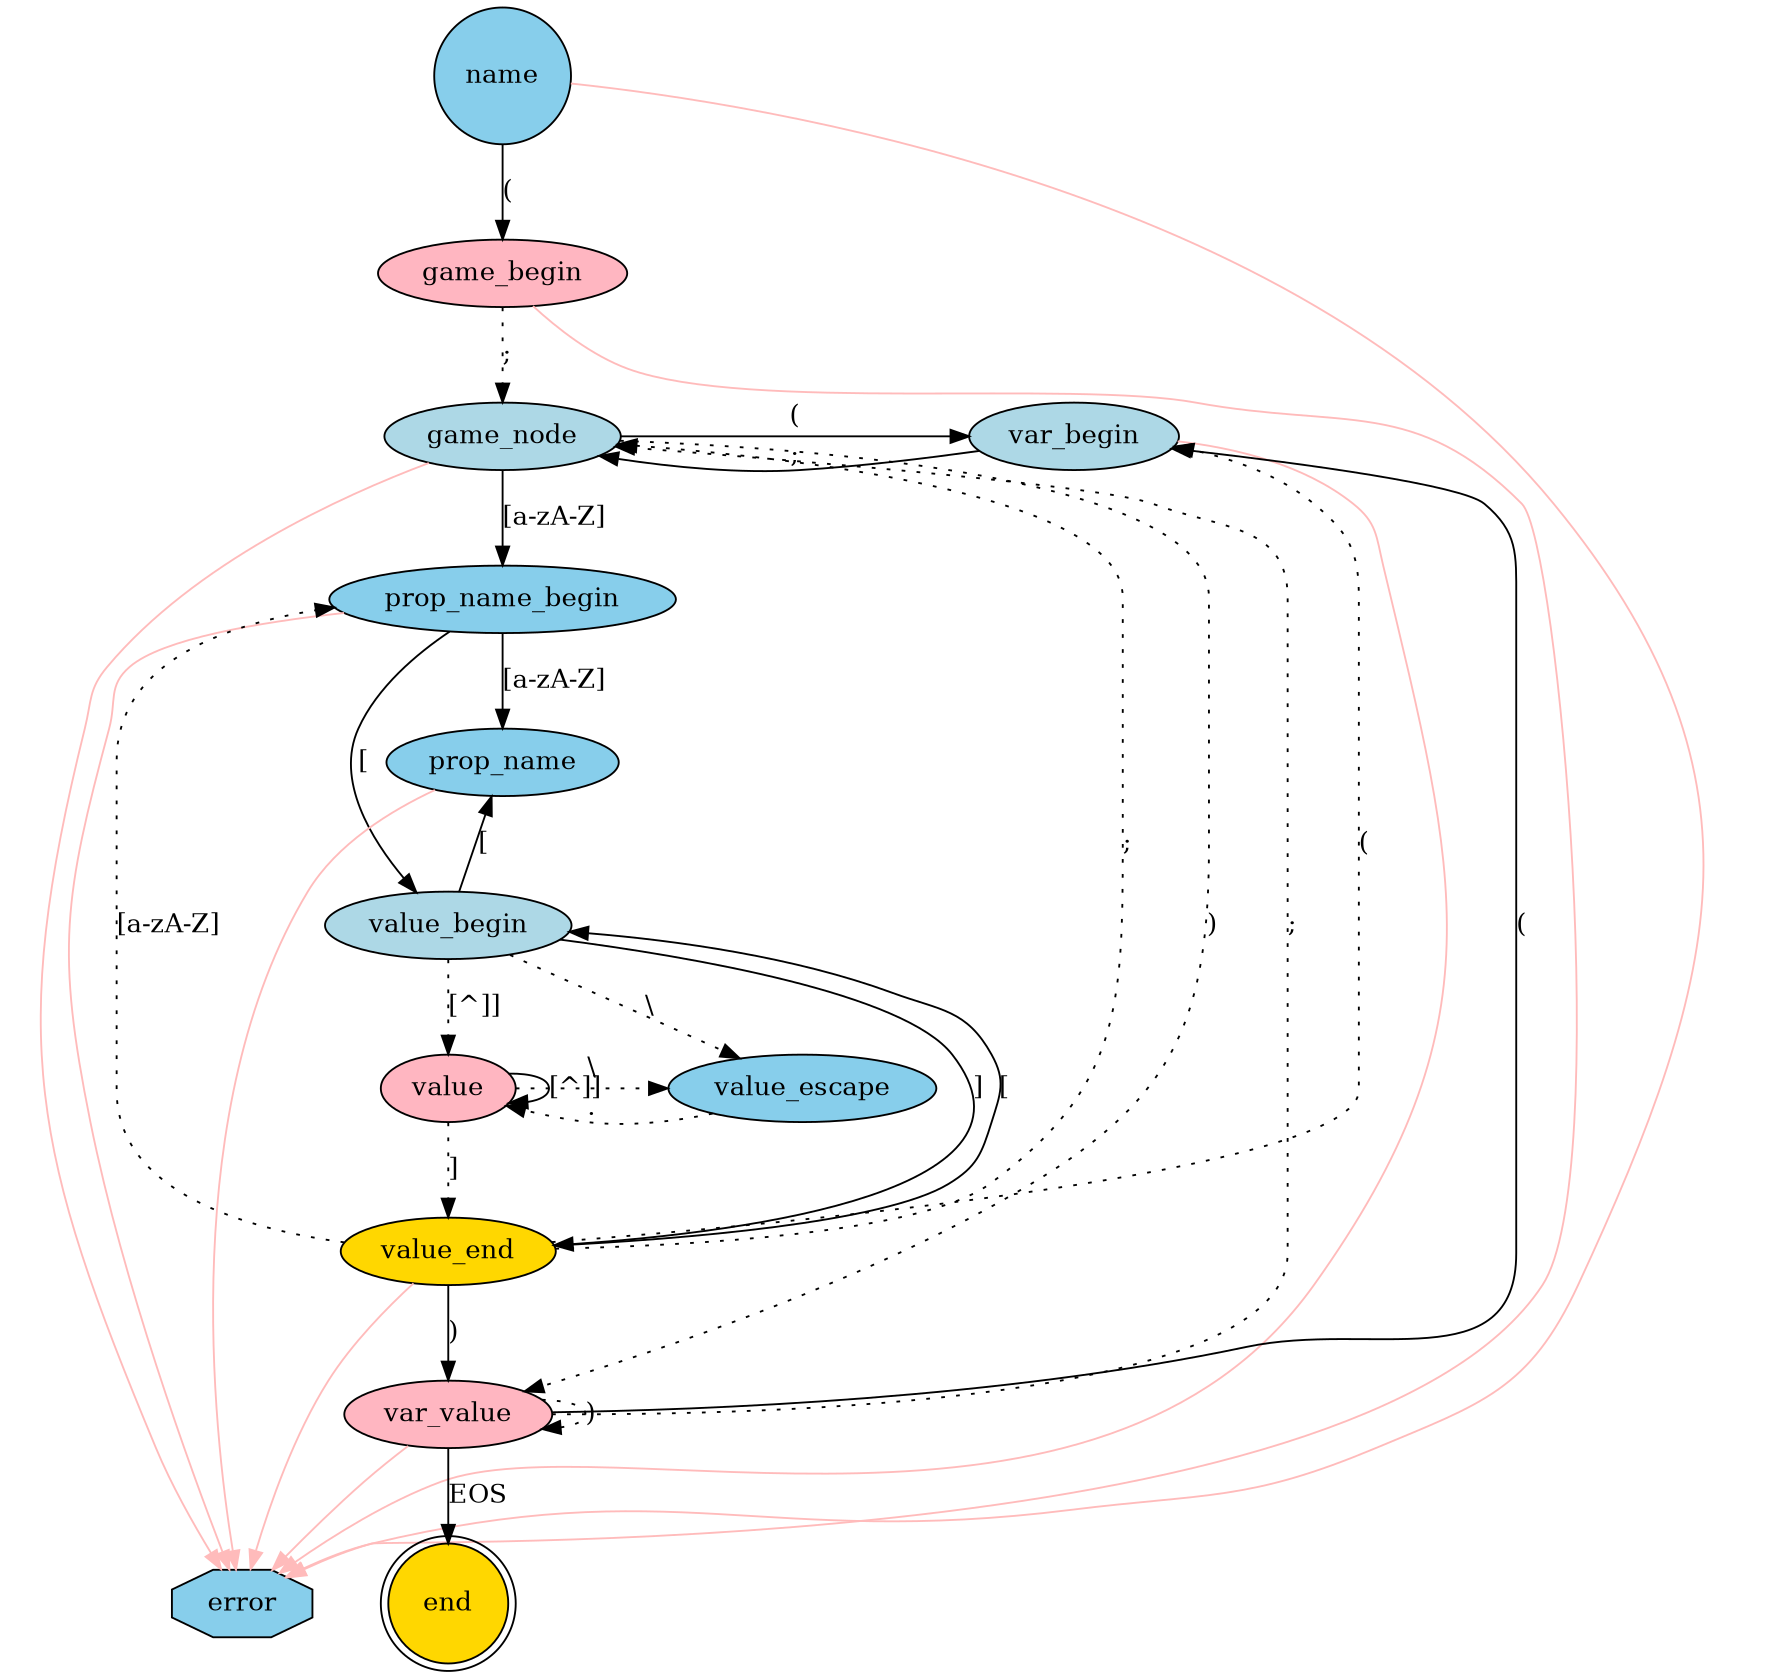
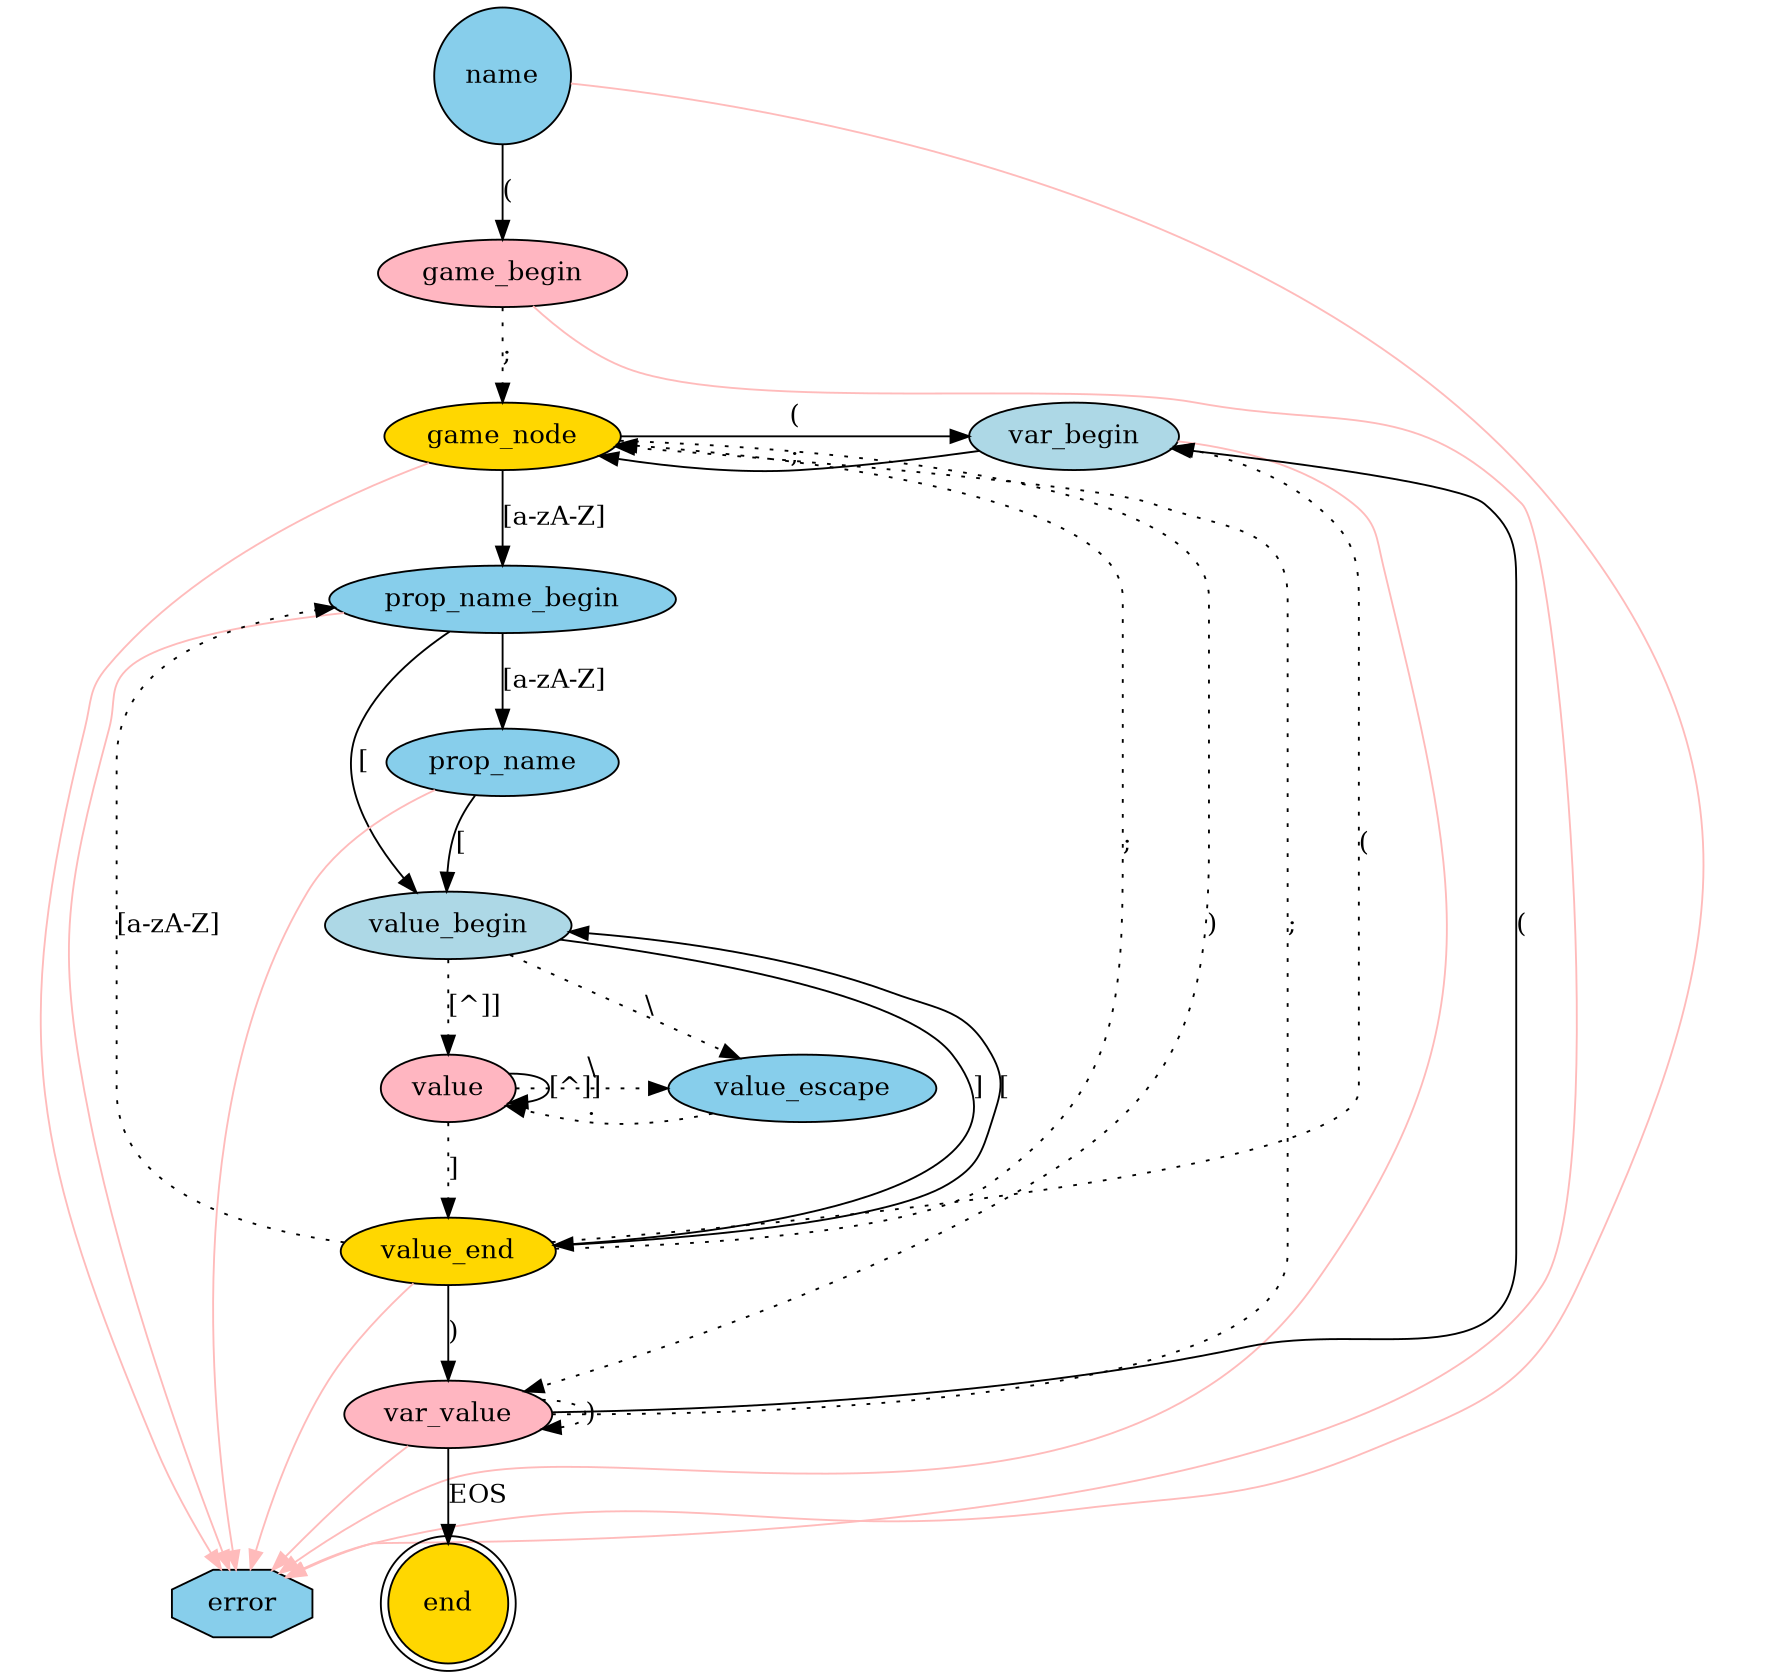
(503, 436) -> (503, 436)
(472, 853) -> (455, 832)
